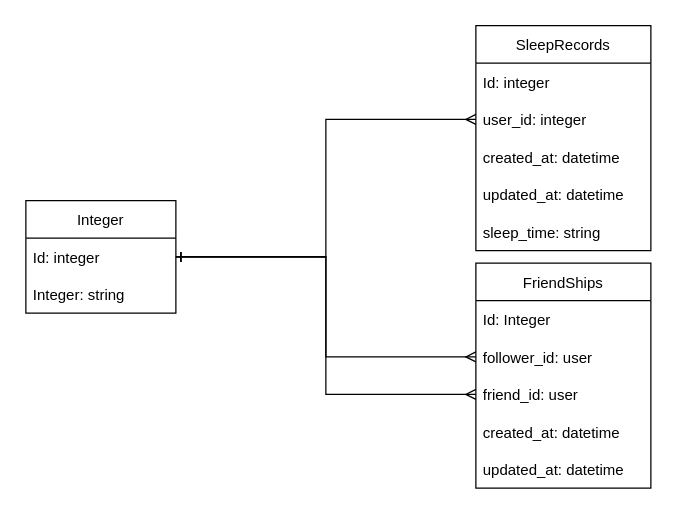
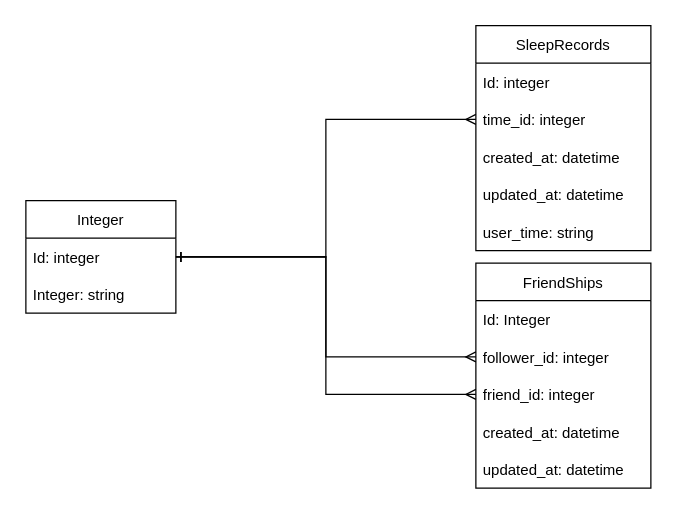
(542, 120) -> (540, 120)
(548, 233) -> (546, 233)
(544, 358) -> (555, 358)
(538, 395) -> (548, 395)
